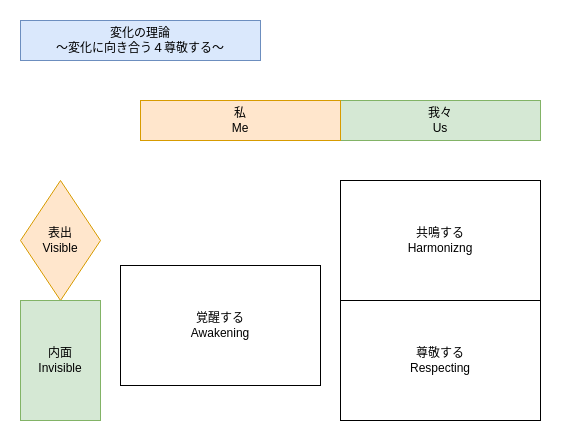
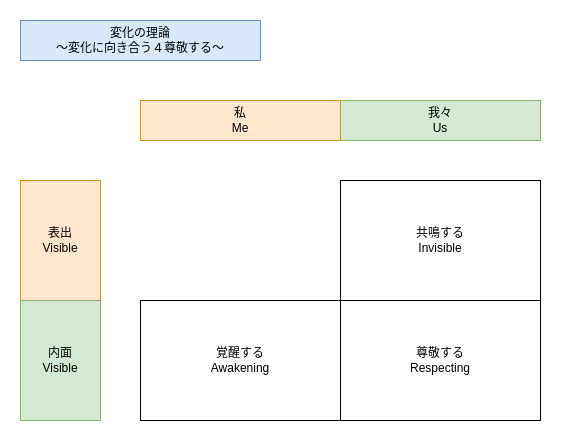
(61, 241) -> (61, 241)
(441, 241) -> (441, 241)
(221, 326) -> (241, 361)
(61, 361) -> (61, 361)
